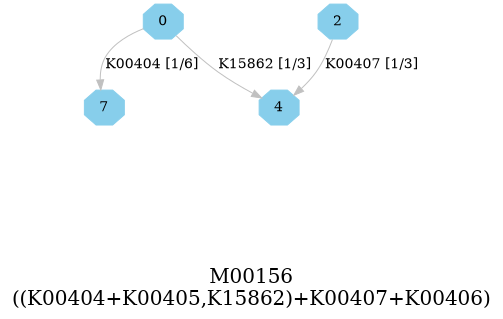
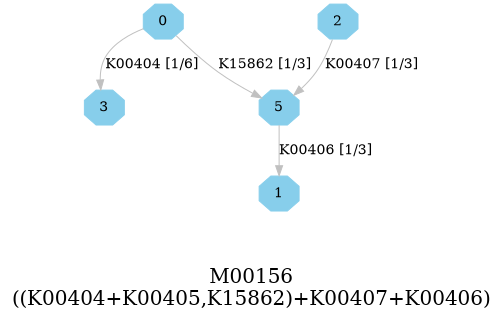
(104, 108) -> (104, 108)
(279, 108) -> (279, 108)
none -> (279, 194)
